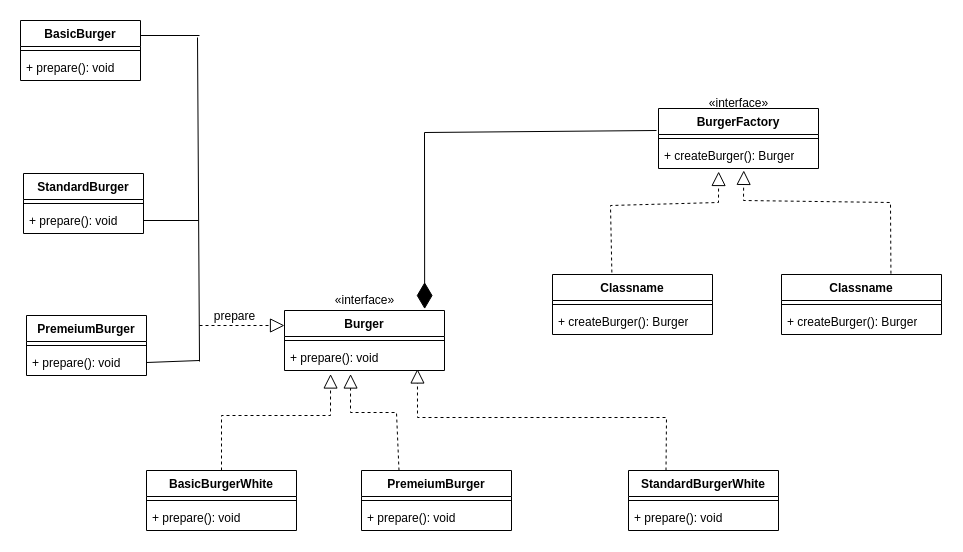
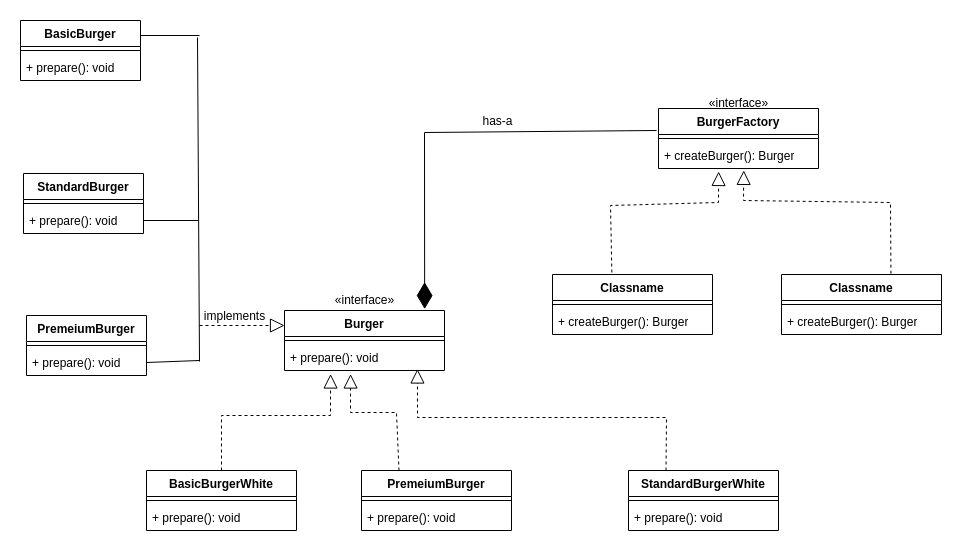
none -> (498, 122)
(235, 317) -> (235, 317)
